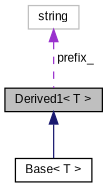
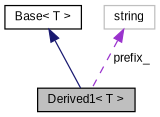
(54, 141) -> (68, 64)
